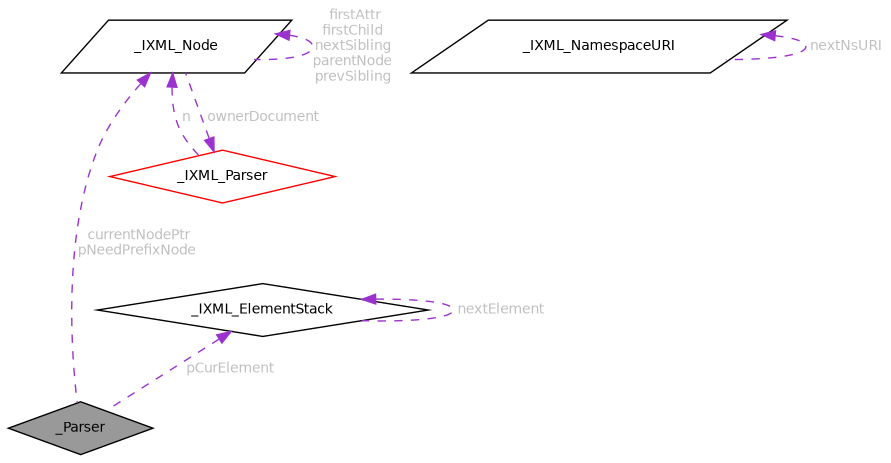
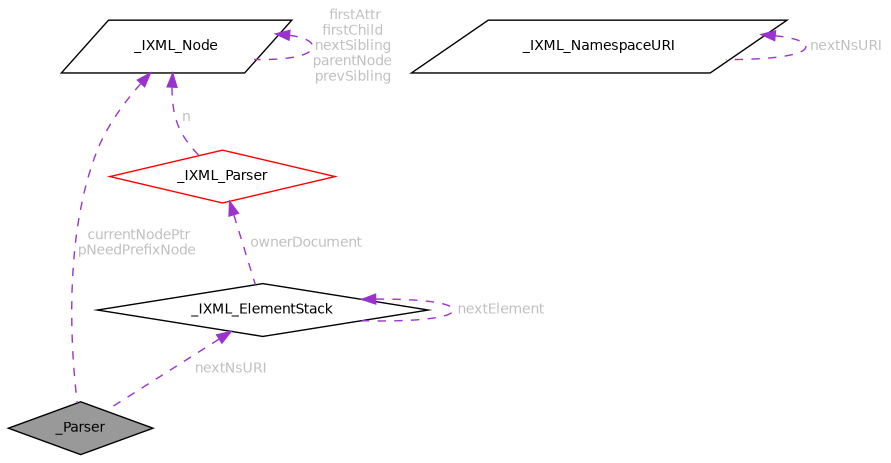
(197, 106) -> (245, 250)
(229, 369) -> (229, 369)
